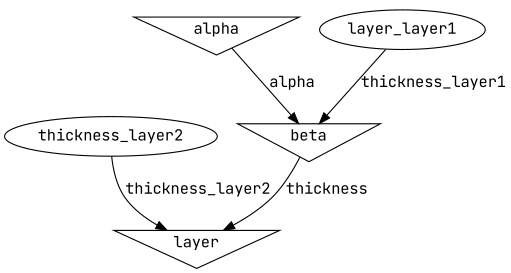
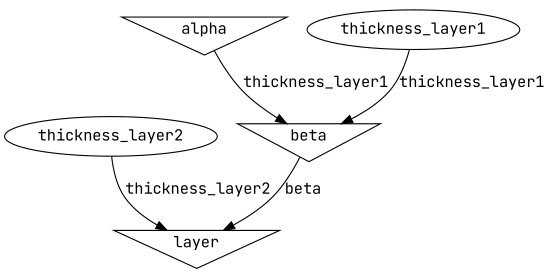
(402, 30) -> (413, 30)
(292, 83) -> (316, 83)
(327, 190) -> (303, 190)
